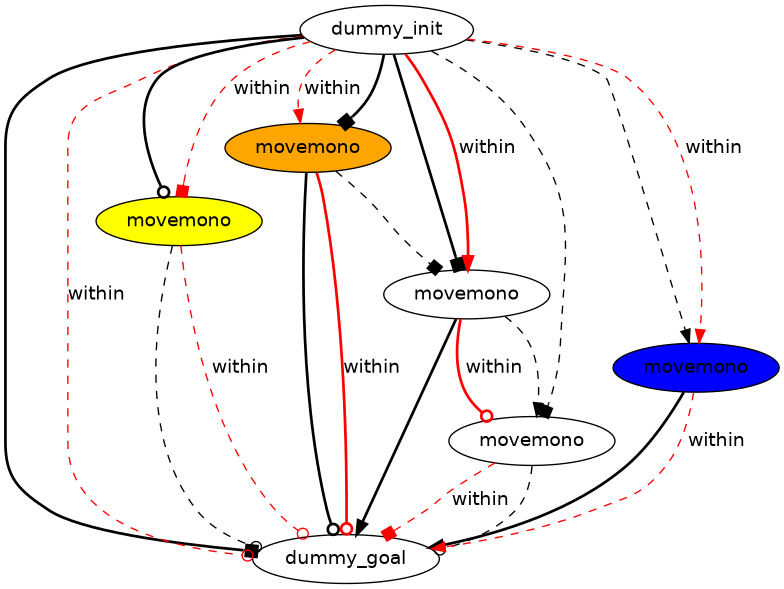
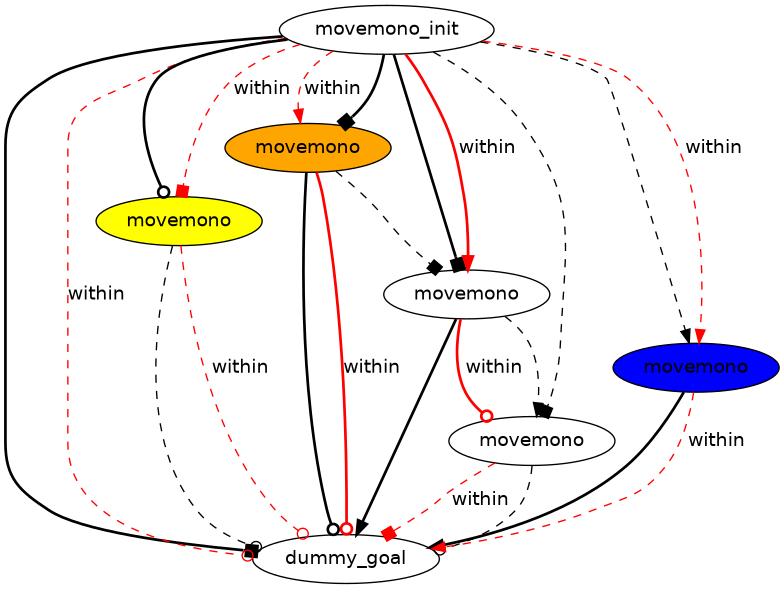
(387, 30) -> (387, 30)
